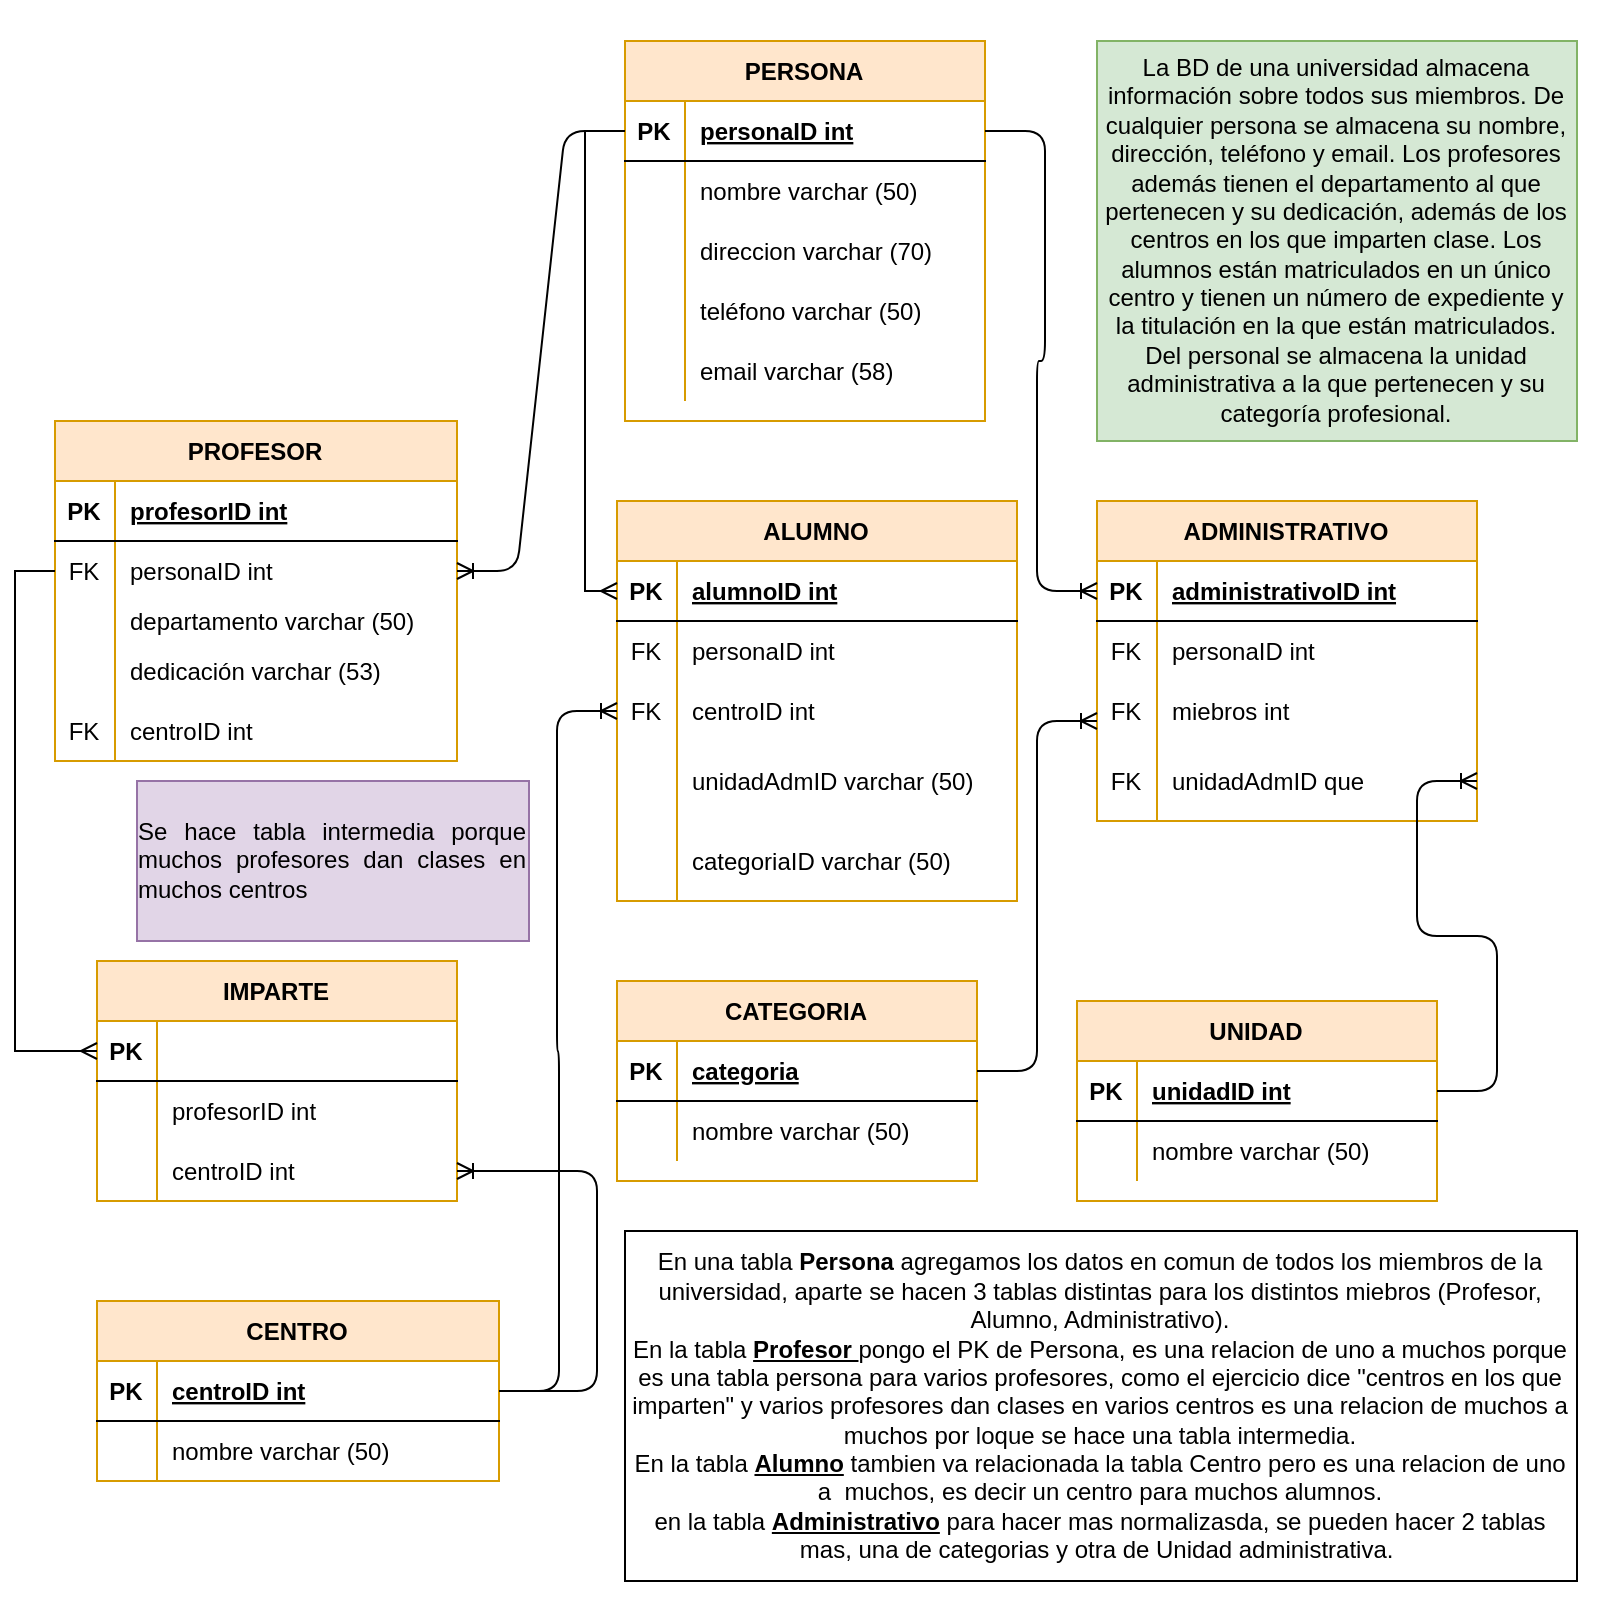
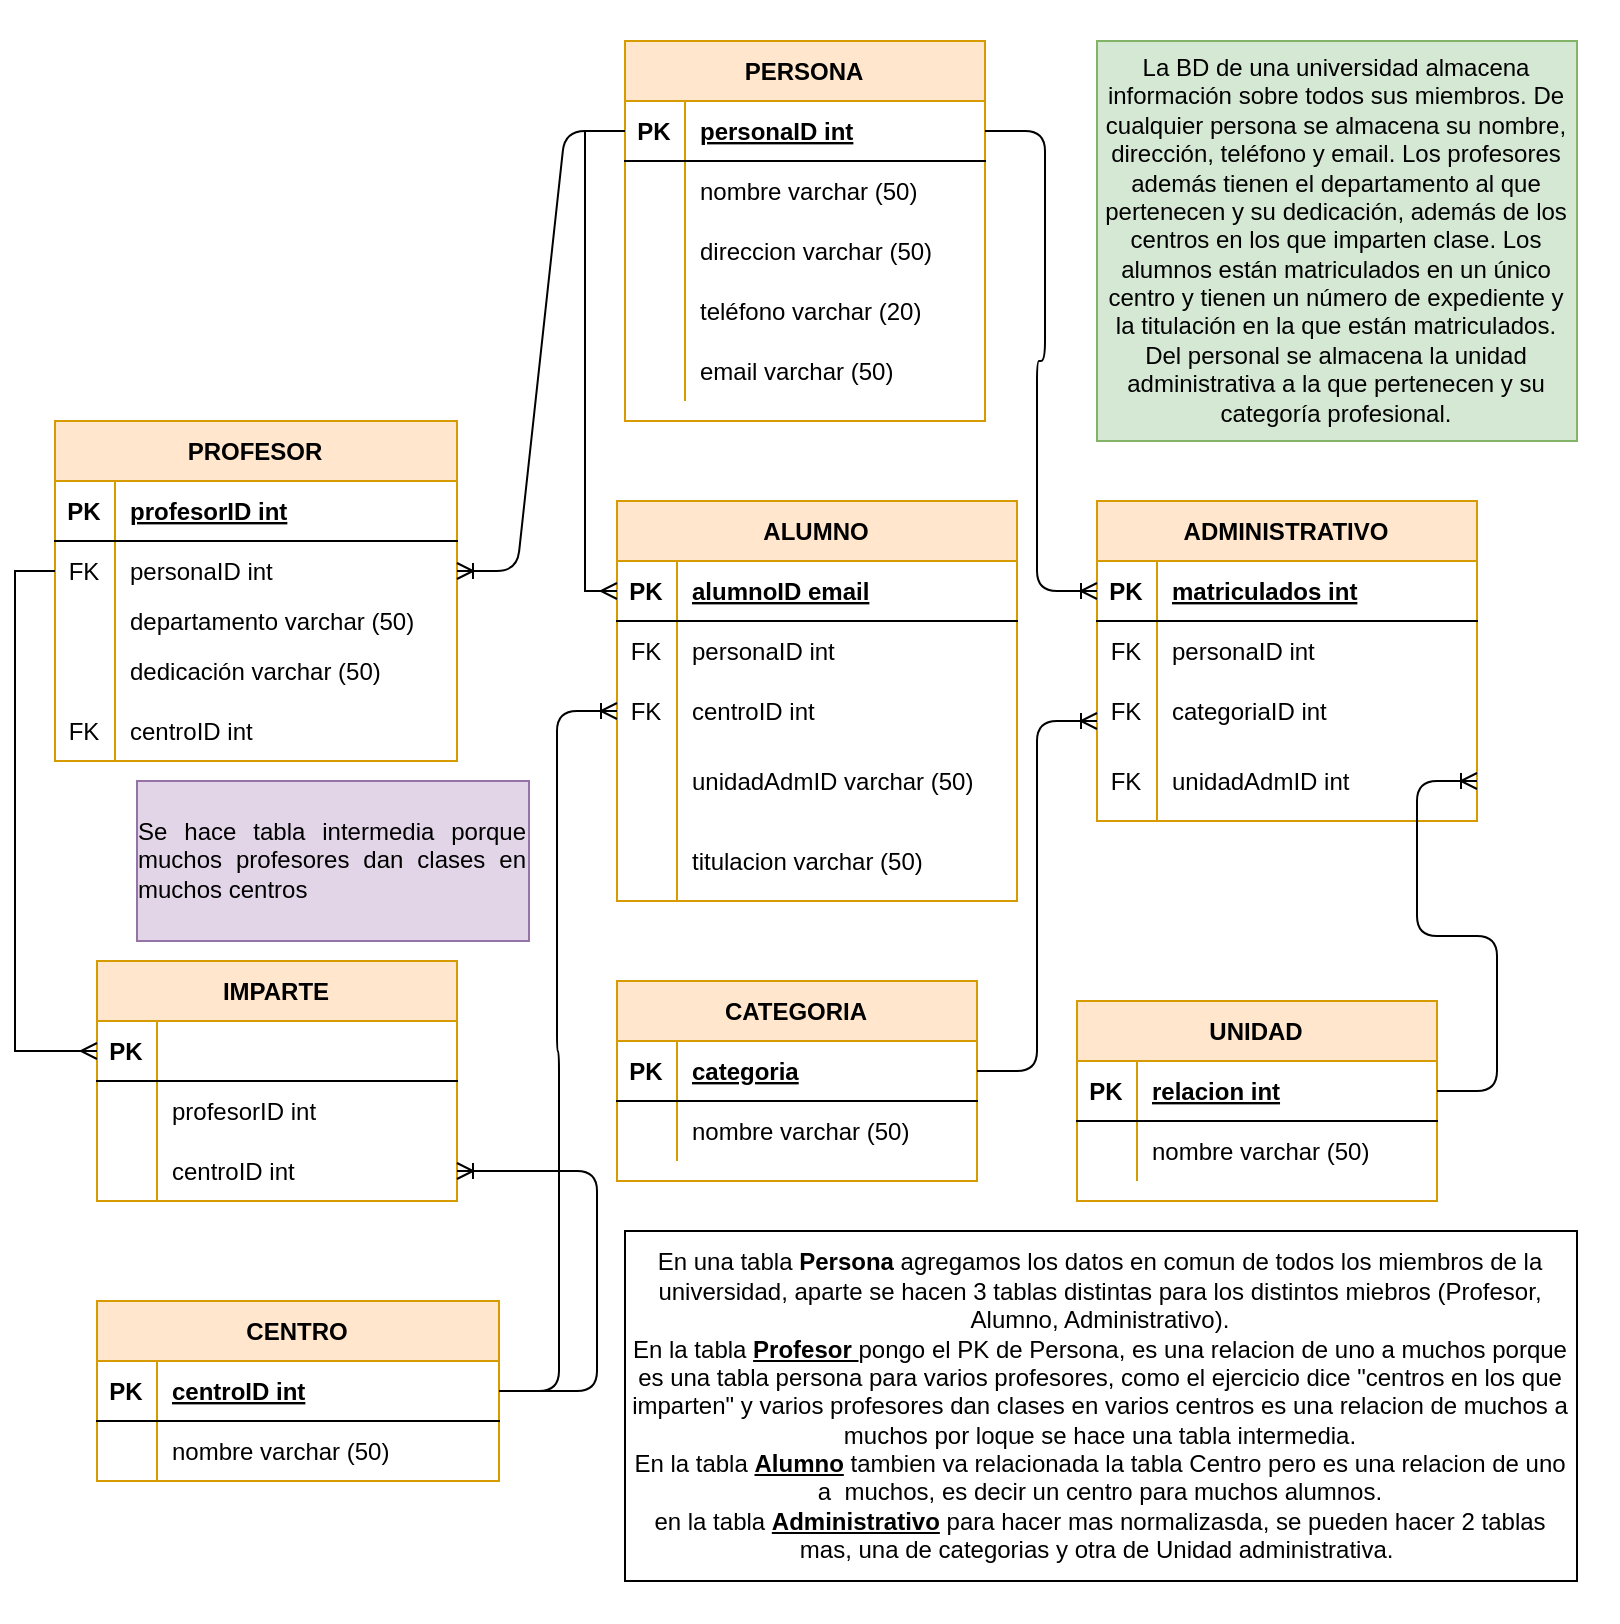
(835, 252) -> (835, 252)
(832, 312) -> (832, 312)
(808, 372) -> (808, 372)
(763, 592) -> (774, 592)
(1291, 592) -> (1267, 592)
(272, 672) -> (272, 672)
(1237, 712) -> (1263, 712)
(1267, 782) -> (1263, 782)
(844, 862) -> (831, 862)
(1223, 1092) -> (1220, 1092)
